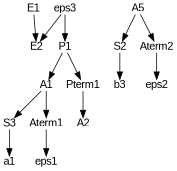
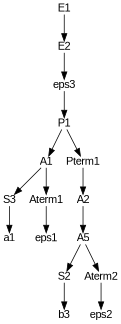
(53, 25) -> (64, 62)
none -> (83, 216)
